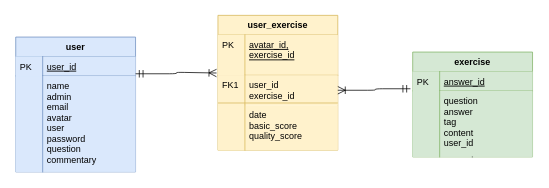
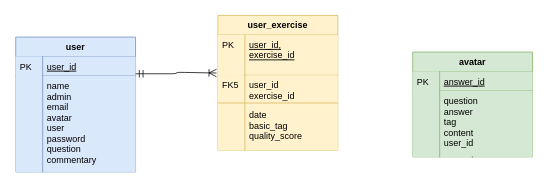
(272, 45) -> (267, 45)
(473, 62) -> (473, 62)
(230, 86) -> (230, 86)
(375, 90) -> none
(259, 116) -> (259, 116)
